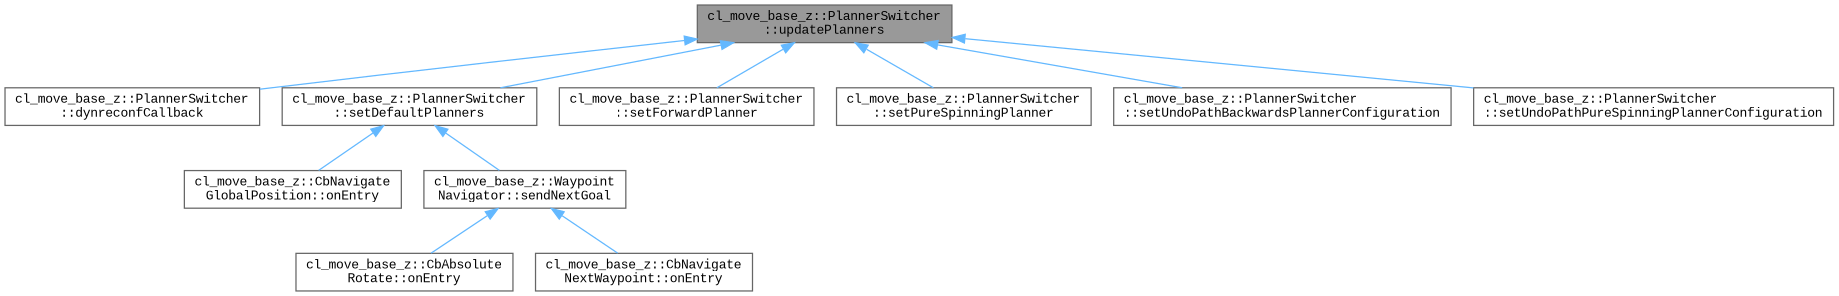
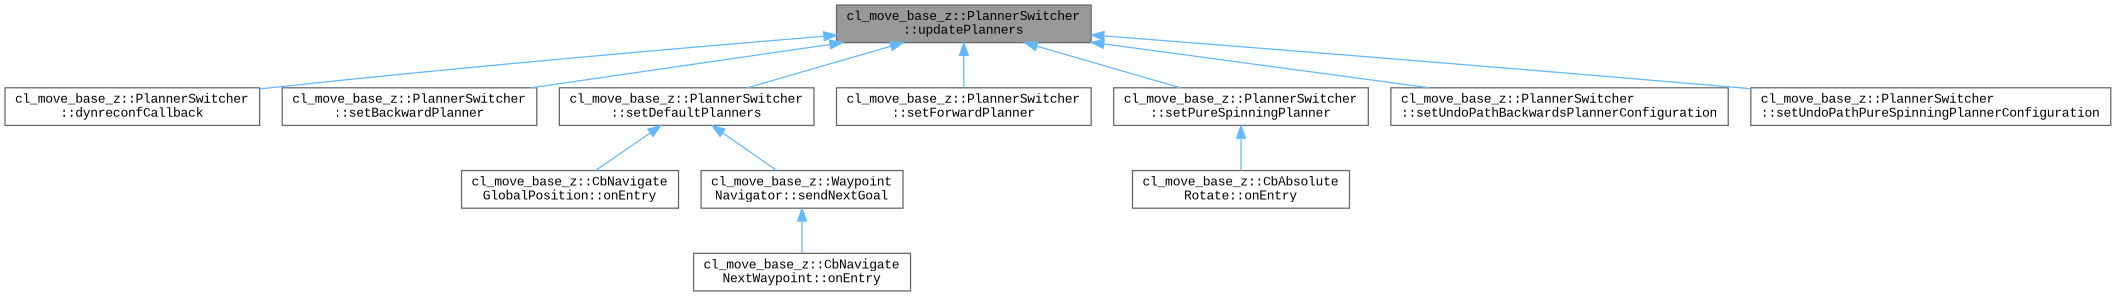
none -> (409, 107)
(459, 234) -> (1241, 154)
